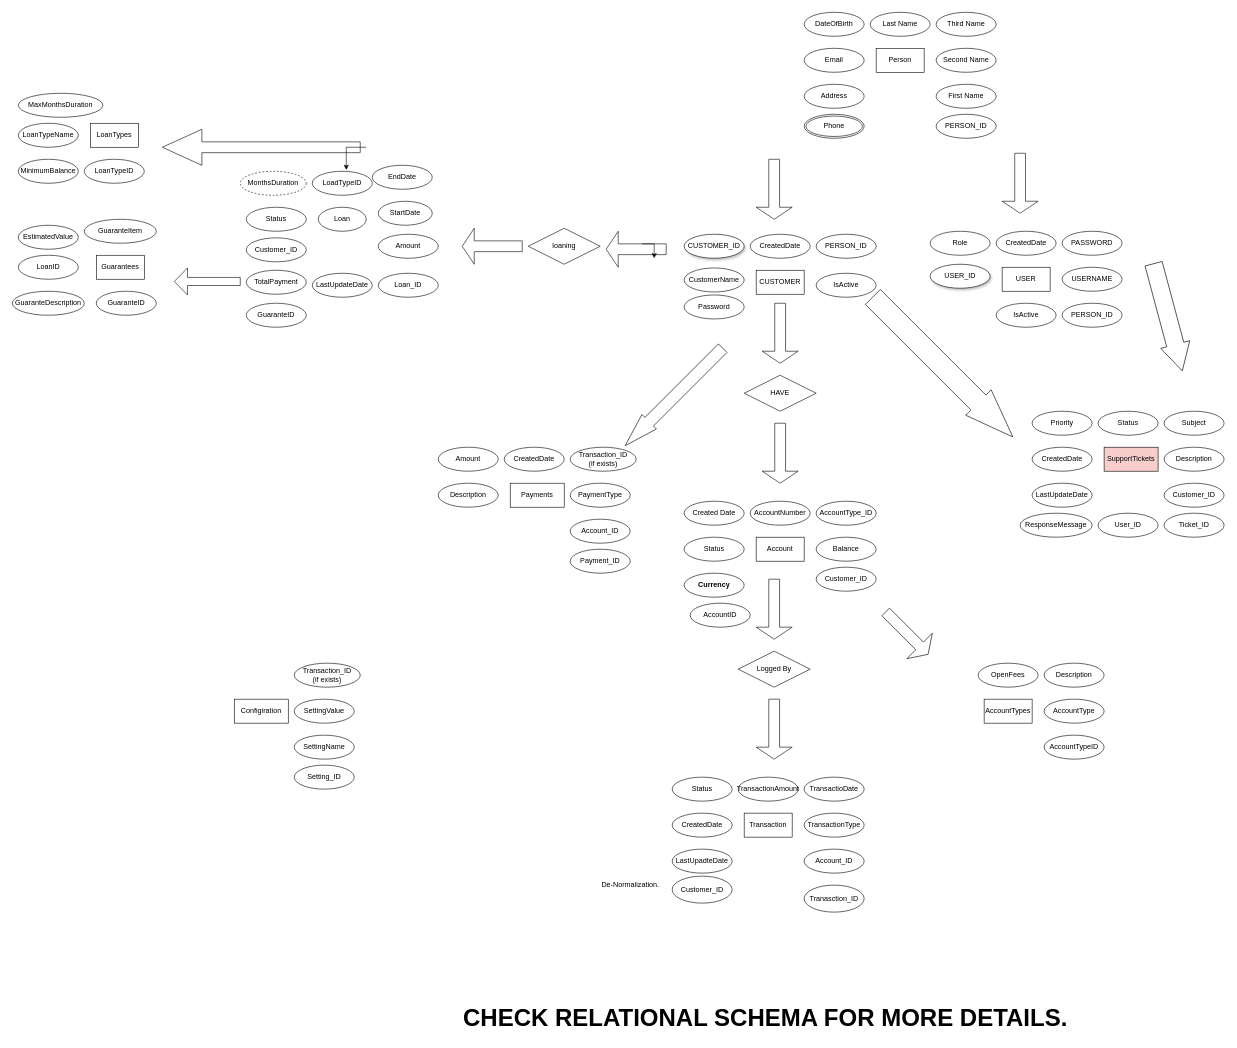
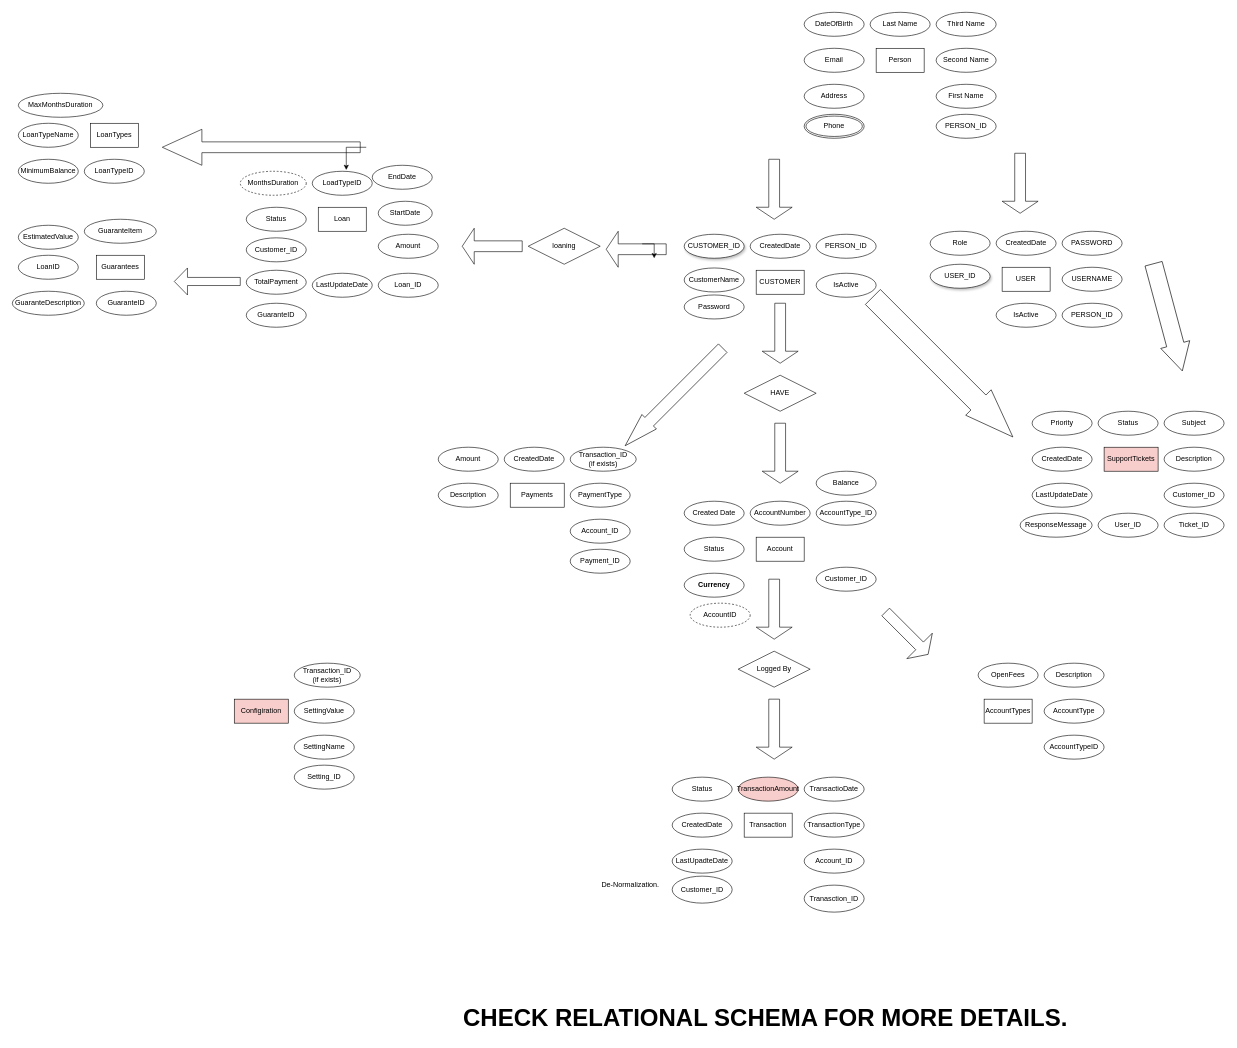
(342, 219) -> (342, 219)
(846, 549) -> (846, 483)
(720, 615) -> (720, 615)
(261, 711) -> (261, 711)
(768, 789) -> (768, 789)
